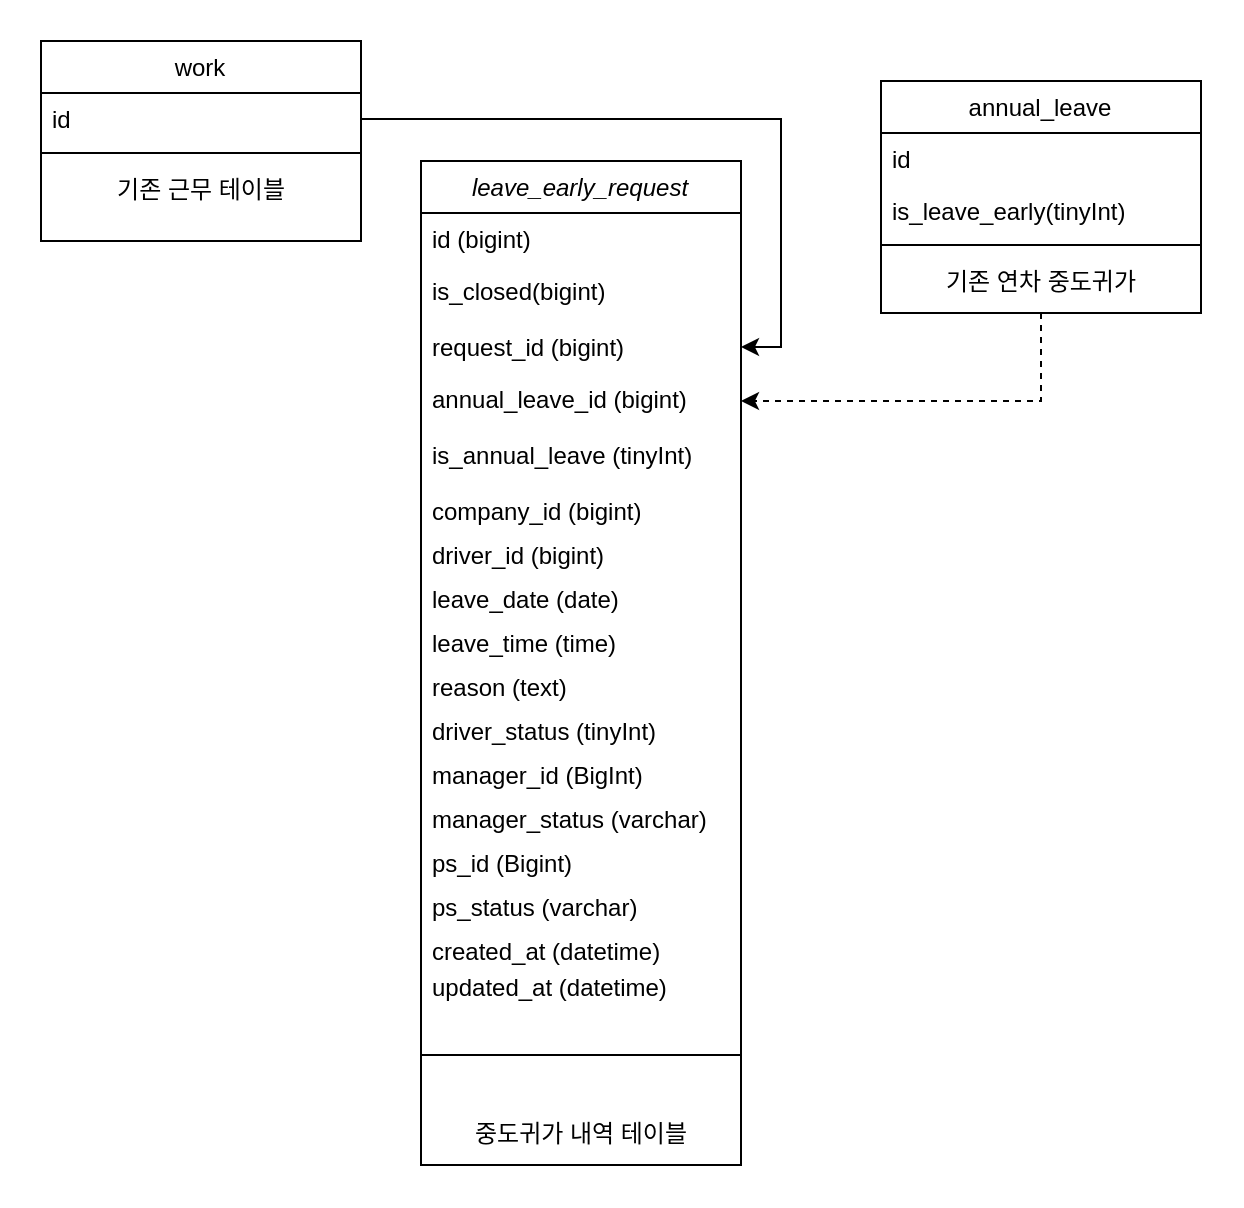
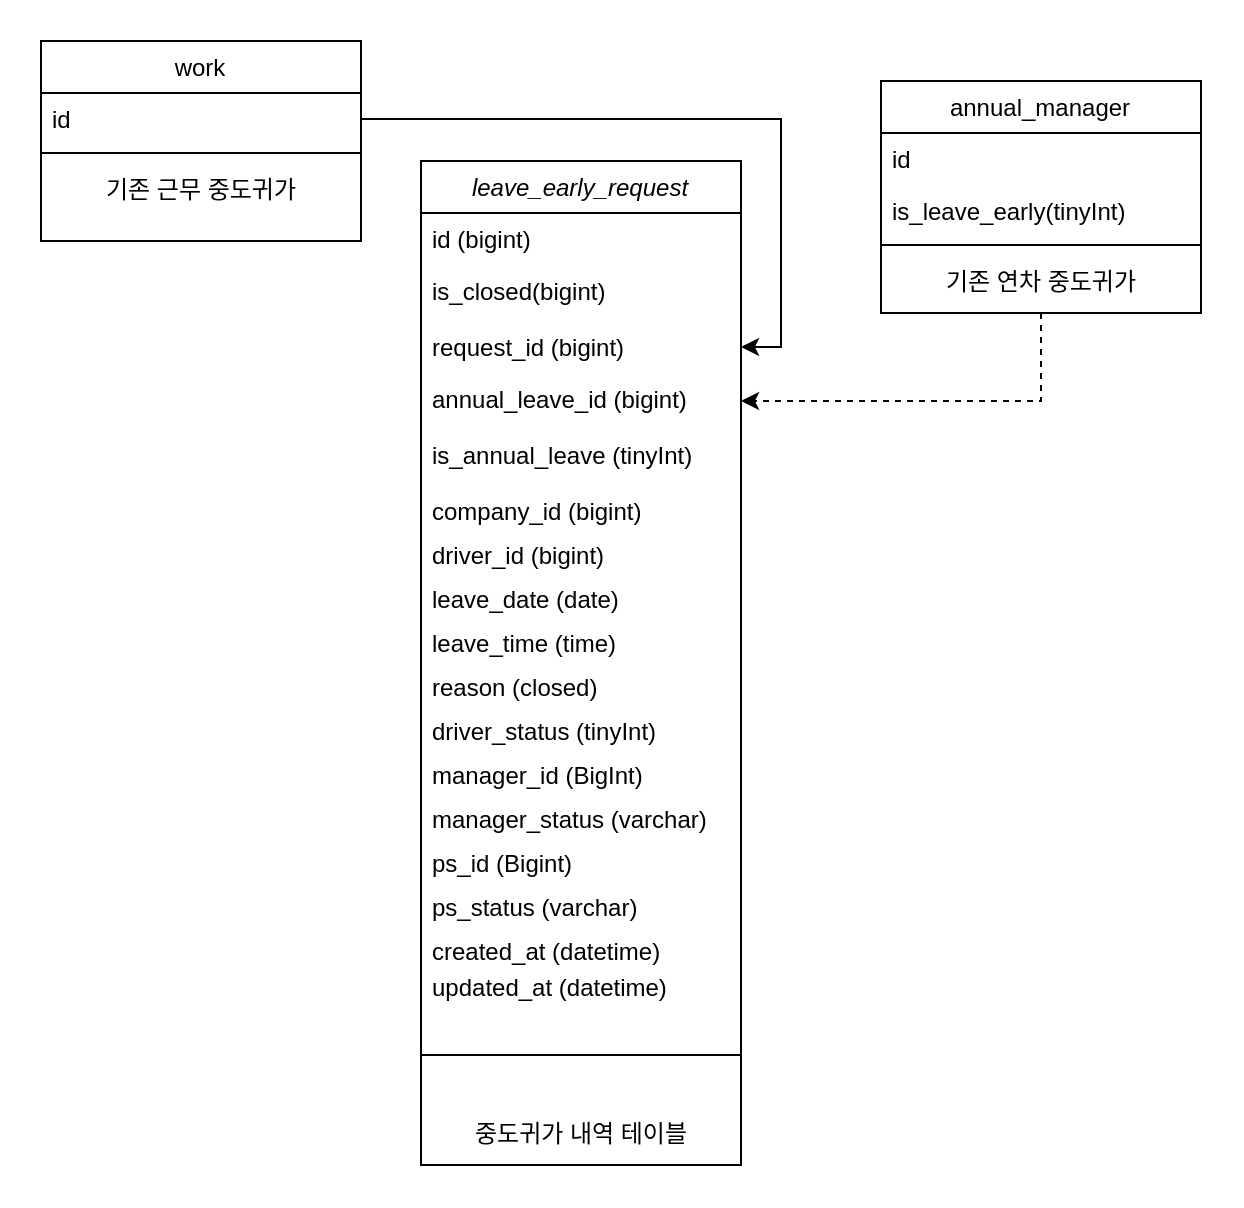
(1040, 108) -> (1040, 108)
(202, 191) -> (202, 191)
(516, 688) -> (527, 688)
